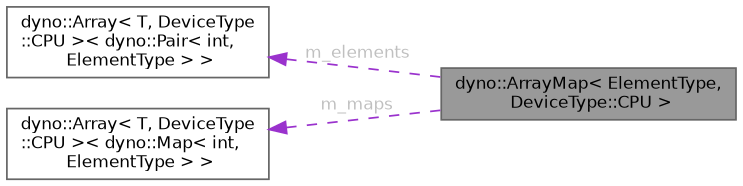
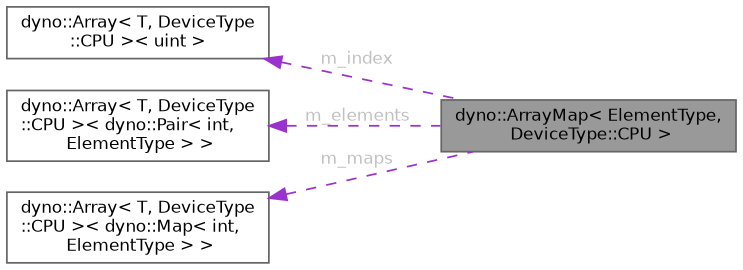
none -> (138, 33)
